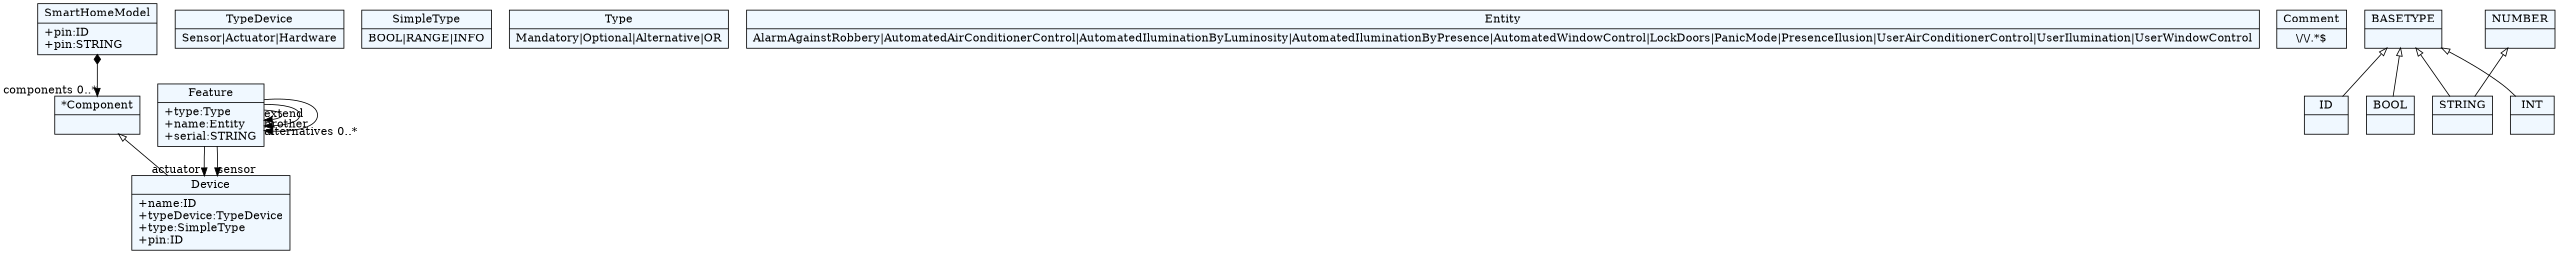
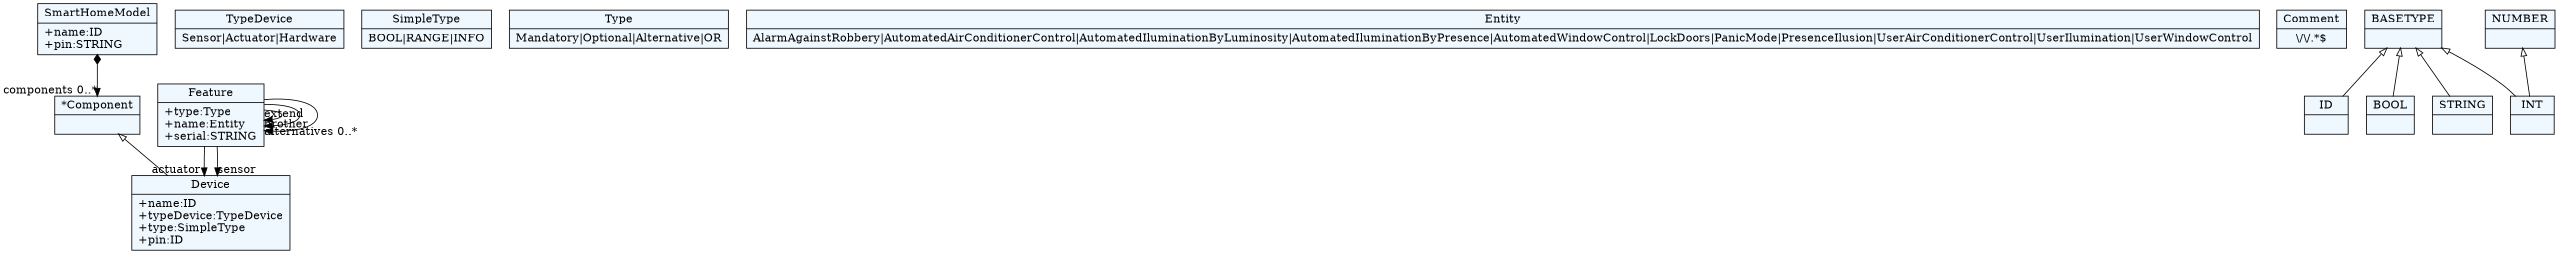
(67, 32) -> (74, 32)
(2486, 80) -> (2527, 76)
